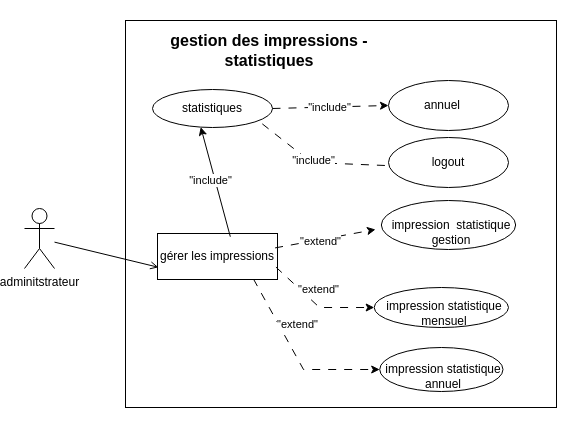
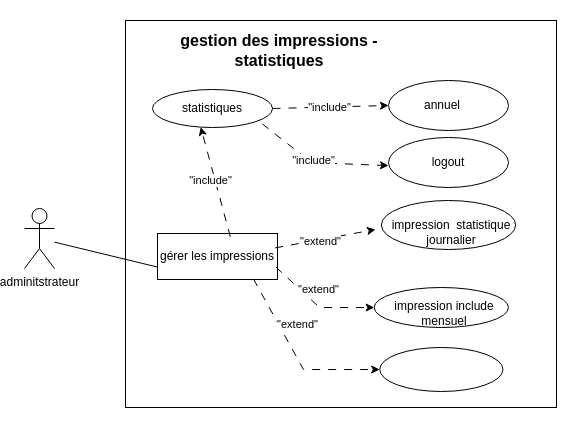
(270, 51) -> (280, 51)
(383, 165) -> (380, 165)
(223, 210) -> (223, 210)
(452, 233) -> (452, 233)
(153, 266) -> (154, 266)
(445, 314) -> (445, 314)
(443, 376) -> none
